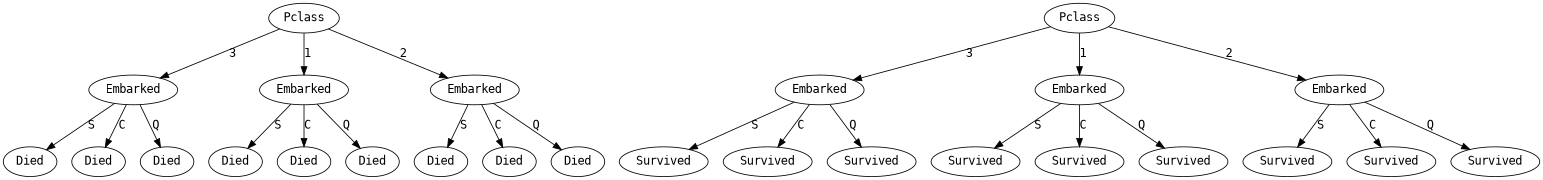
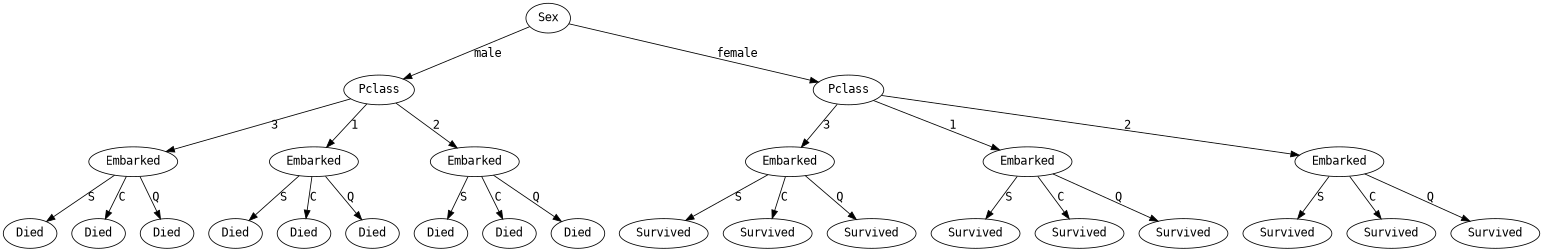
none -> (548, 18)
